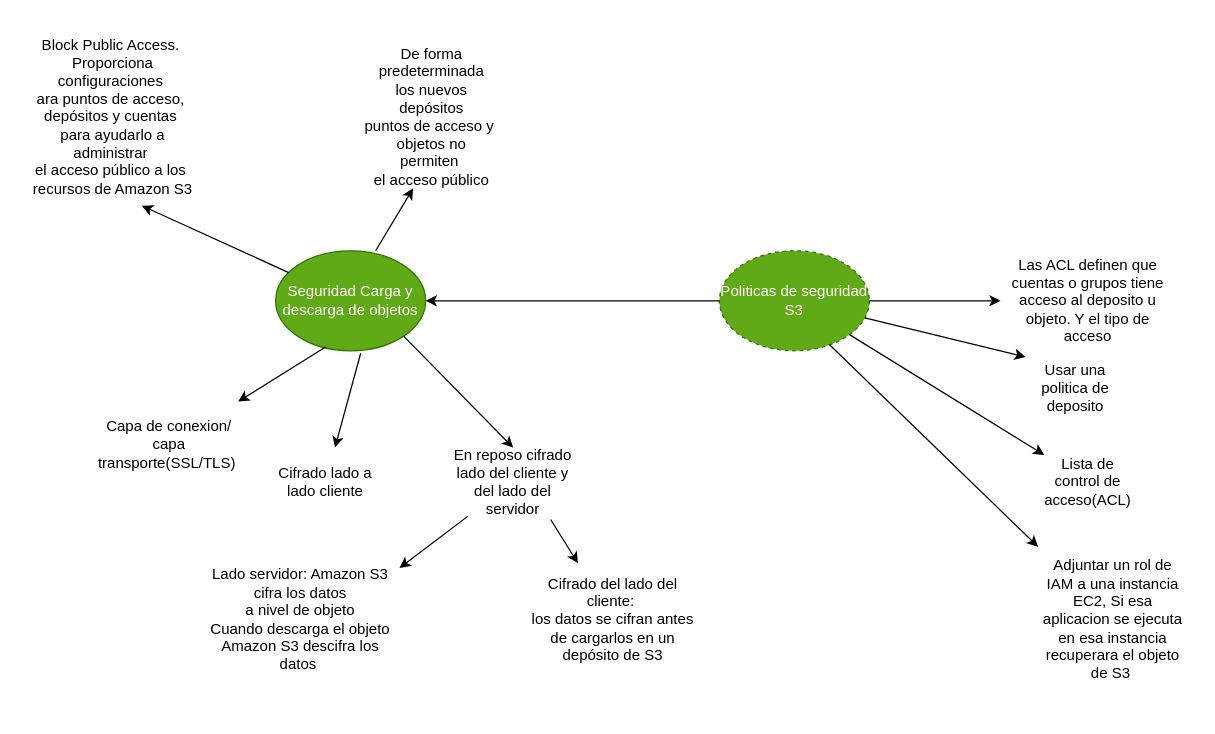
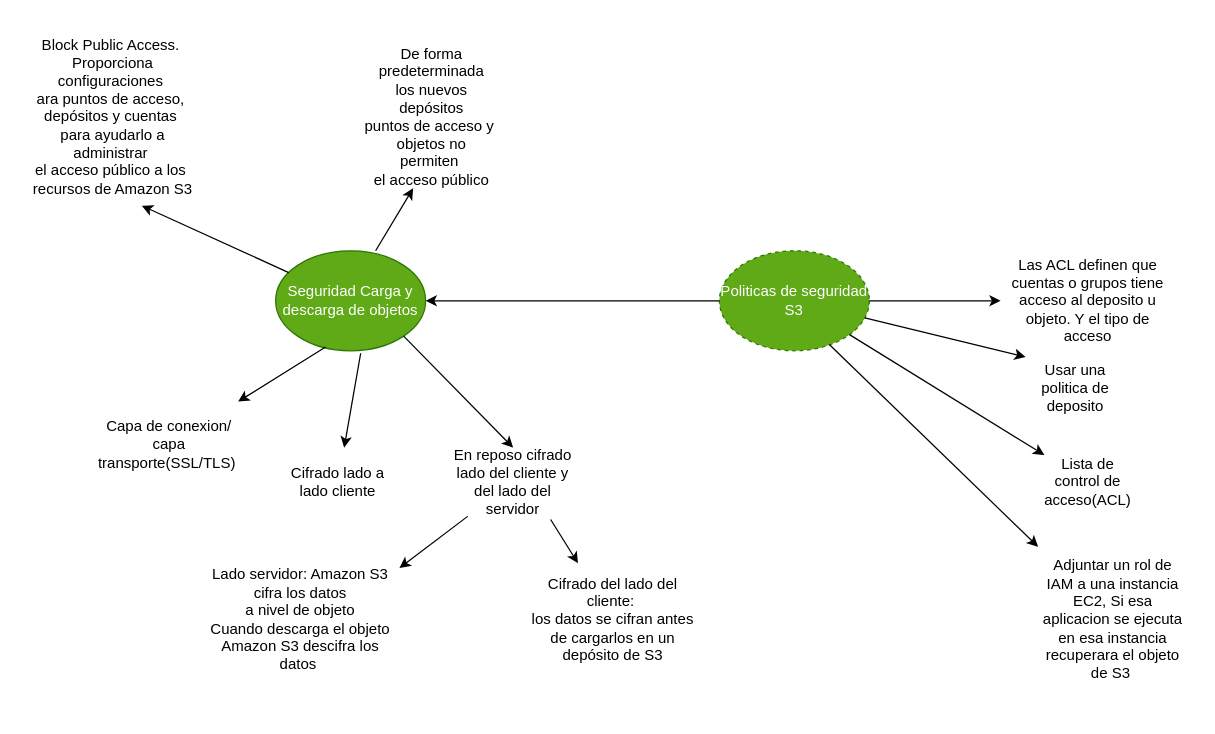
(326, 482) -> (338, 482)
